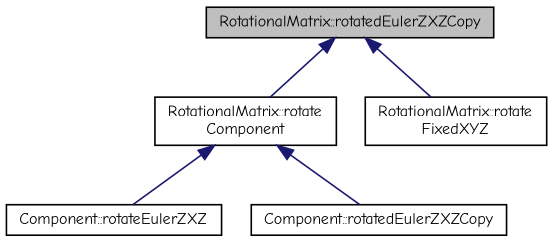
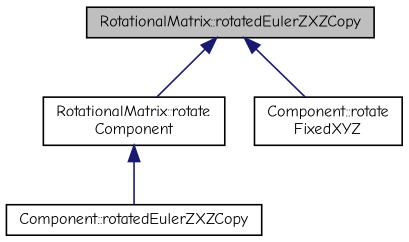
(456, 121) -> (328, 121)
(114, 220) -> none
